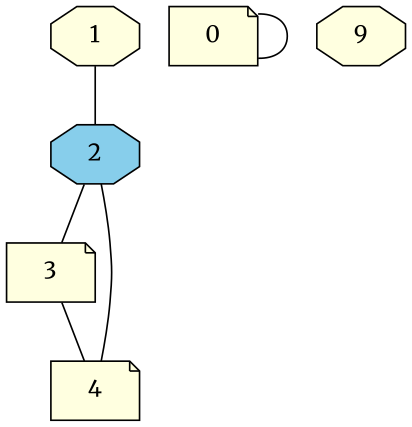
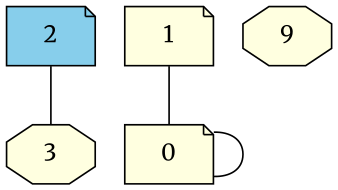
(95, 36) -> (169, 36)
(95, 95) -> (169, 95)
(95, 154) -> (51, 36)
(51, 273) -> (51, 154)
(95, 391) -> none
